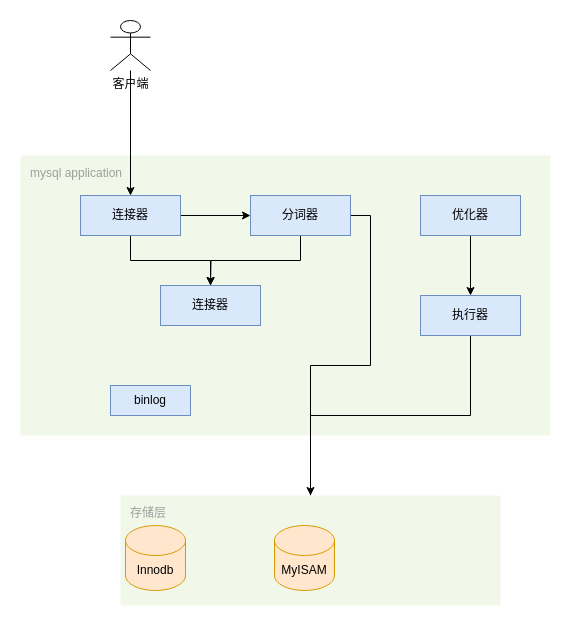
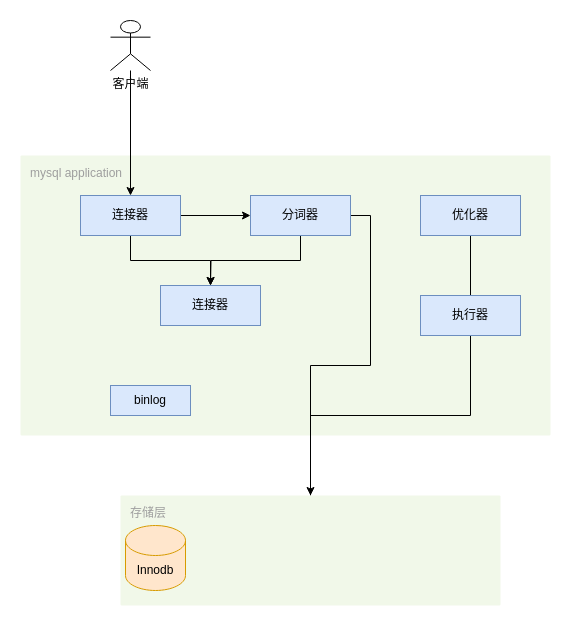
(471, 287) -> (471, 290)
(305, 558) -> none
